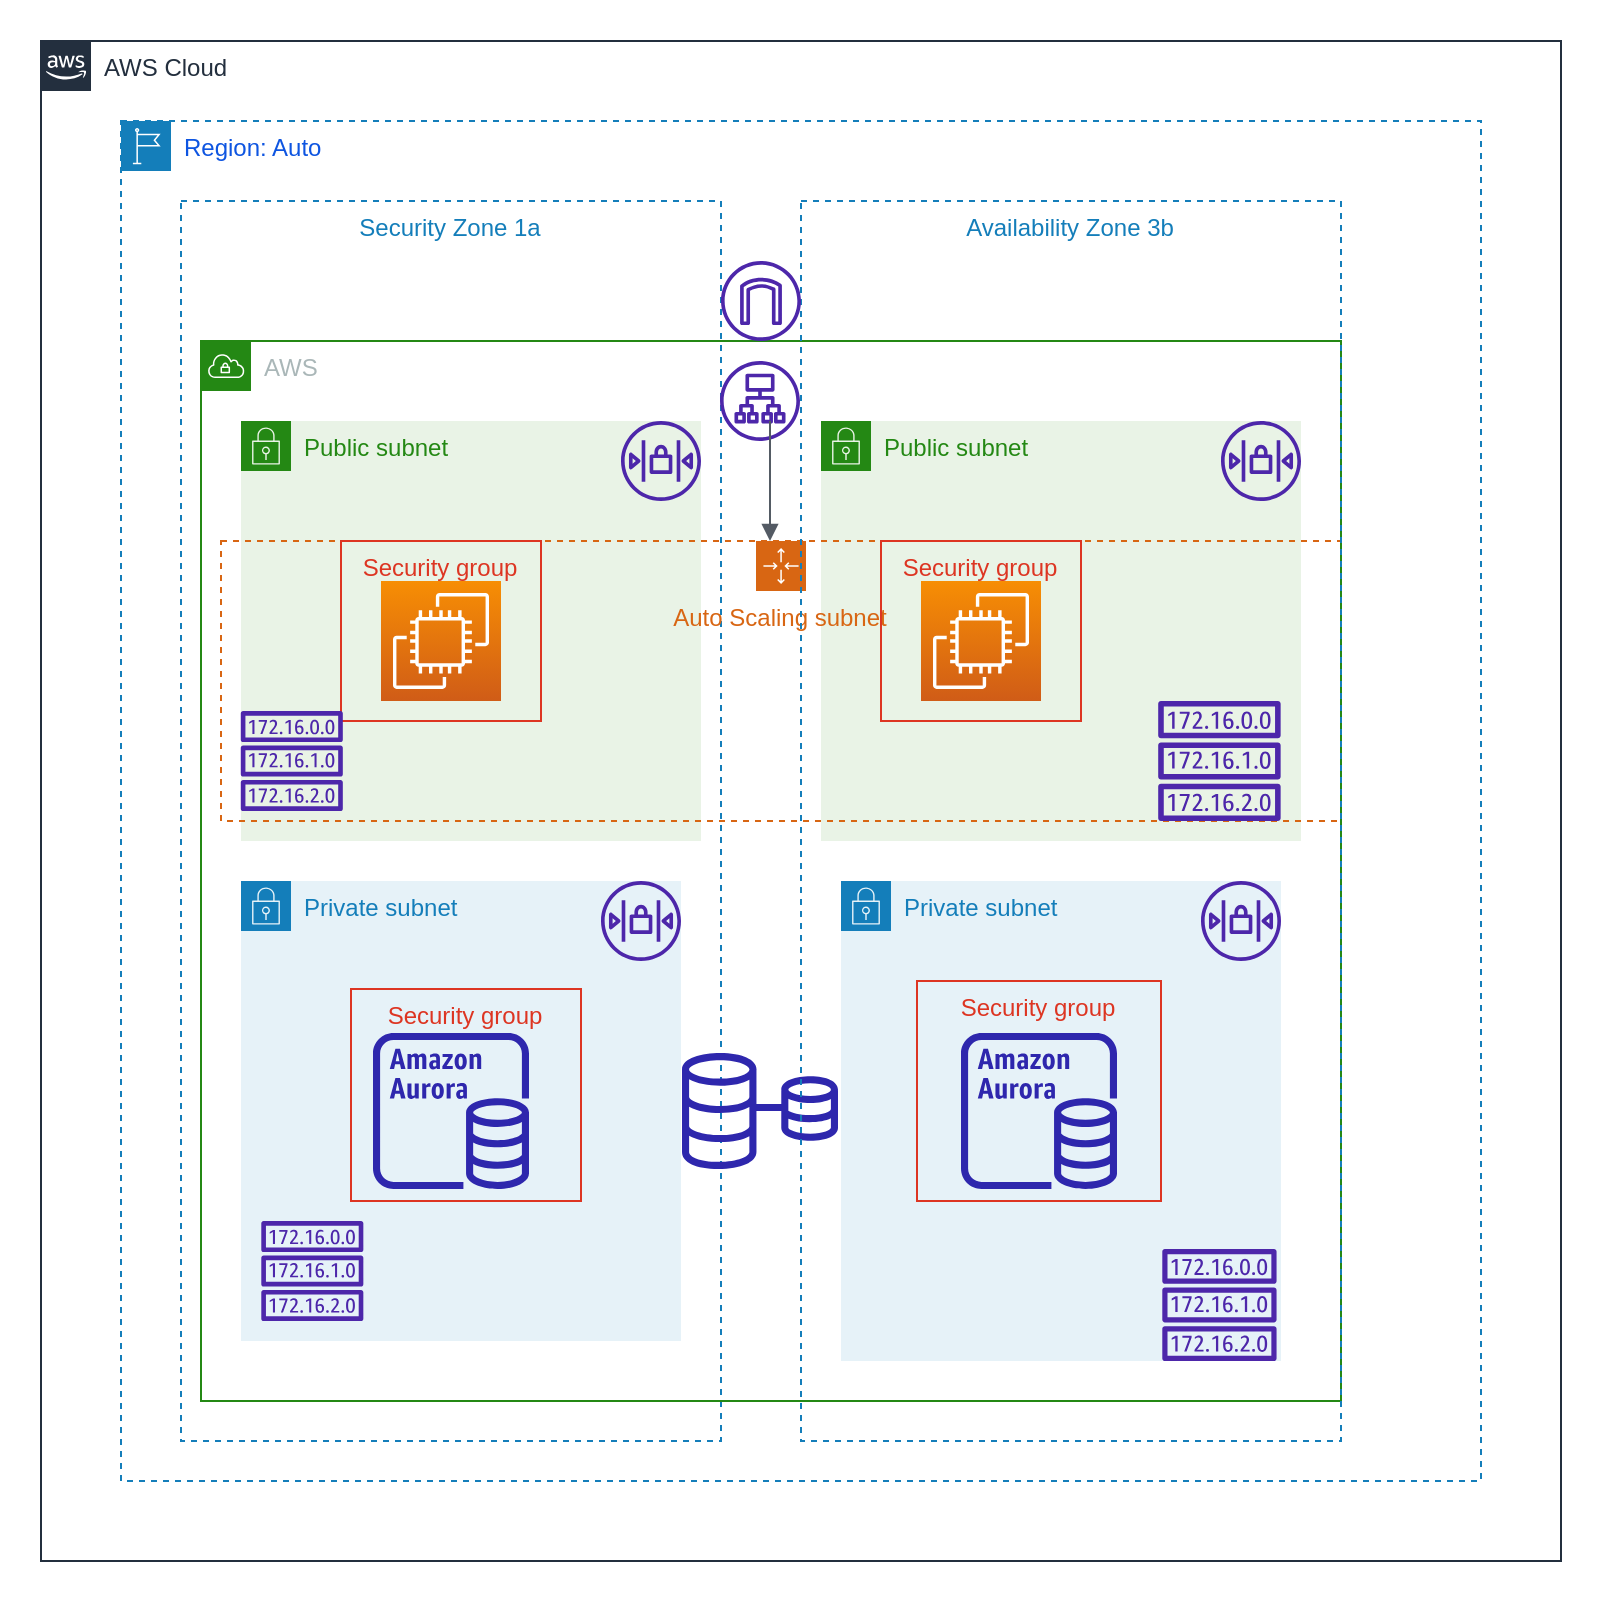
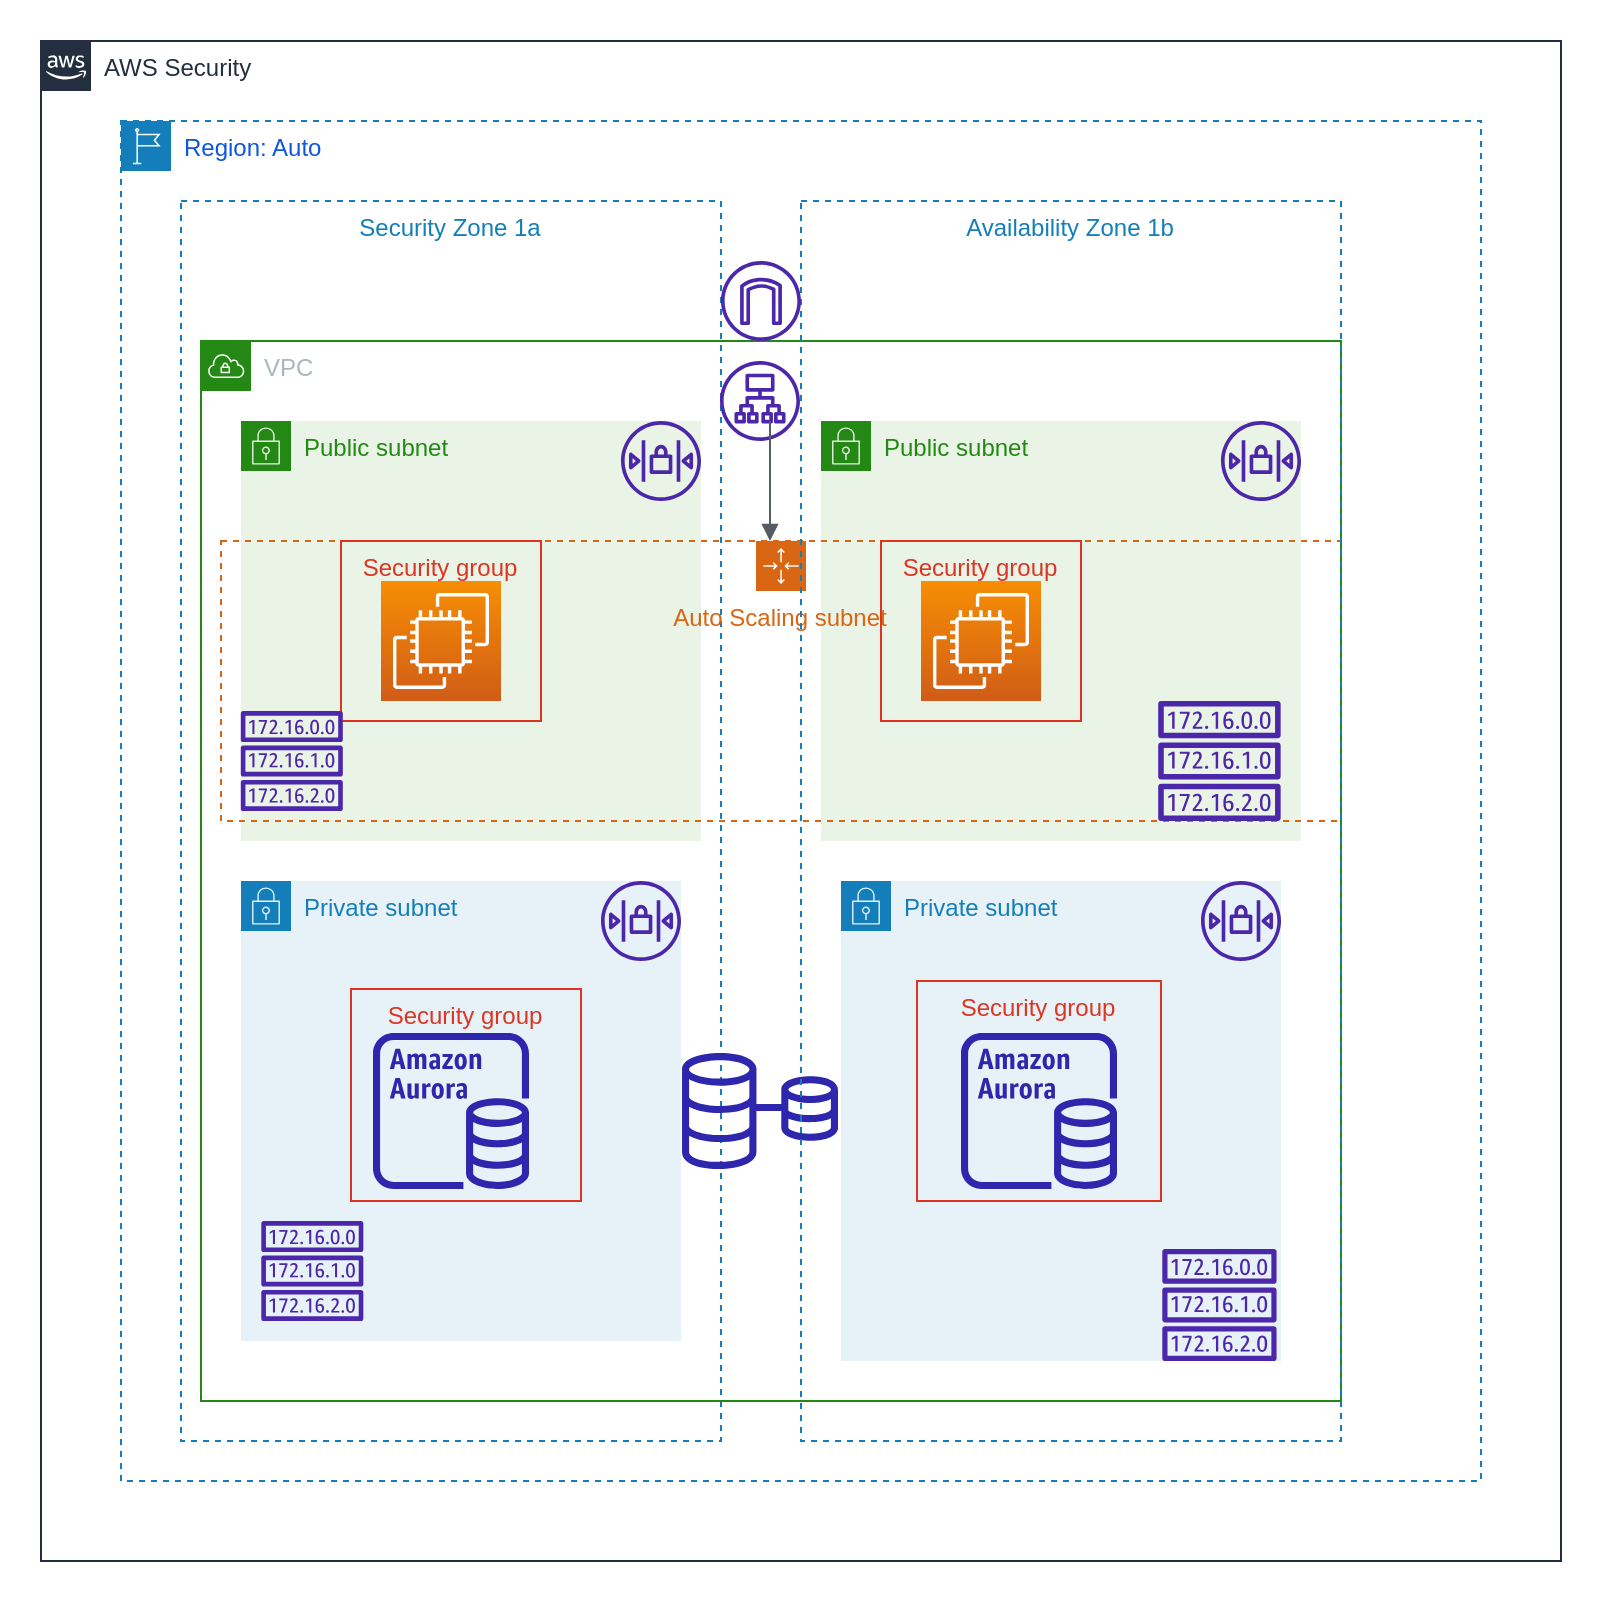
(159, 69) -> (179, 69)
(1071, 229) -> (1071, 229)
(285, 369) -> (285, 369)
